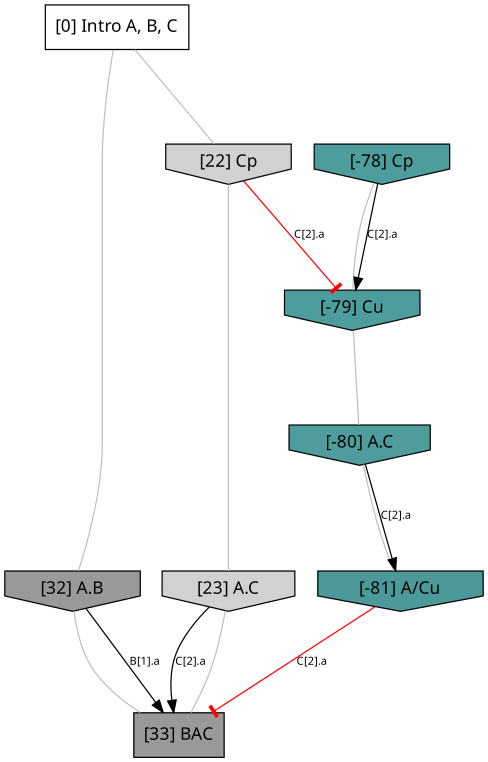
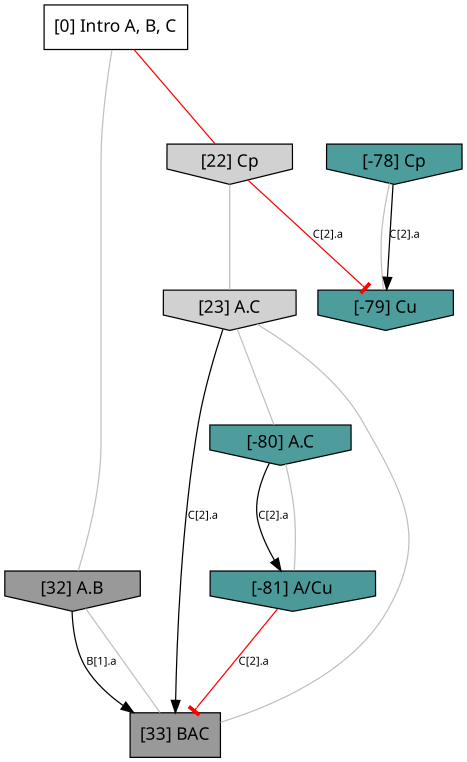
(175, 97) -> (175, 97)
(356, 378) -> (256, 377)
